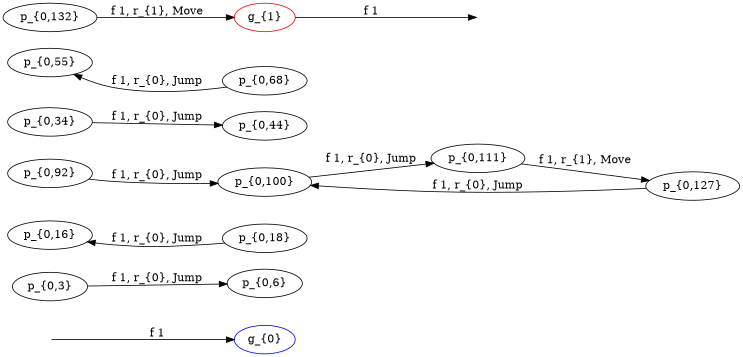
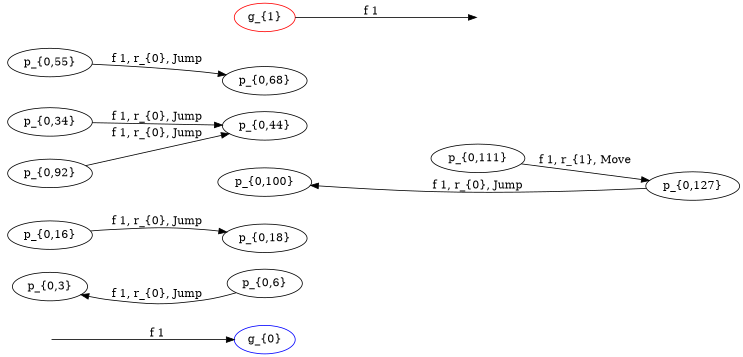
(50, 17) -> none
(153, 91) -> (155, 68)
(367, 171) -> none
(149, 183) -> (154, 150)
(160, 247) -> (155, 228)
(153, 285) -> (163, 304)
